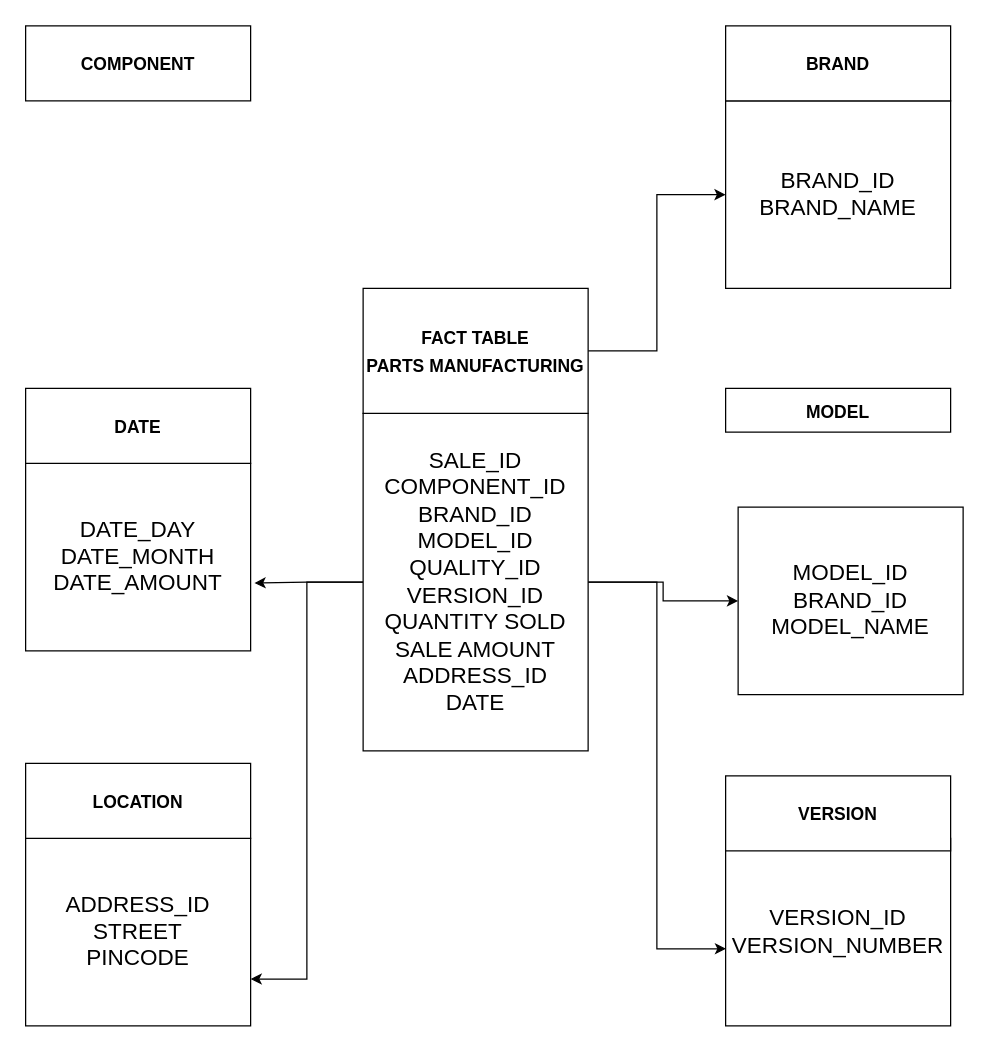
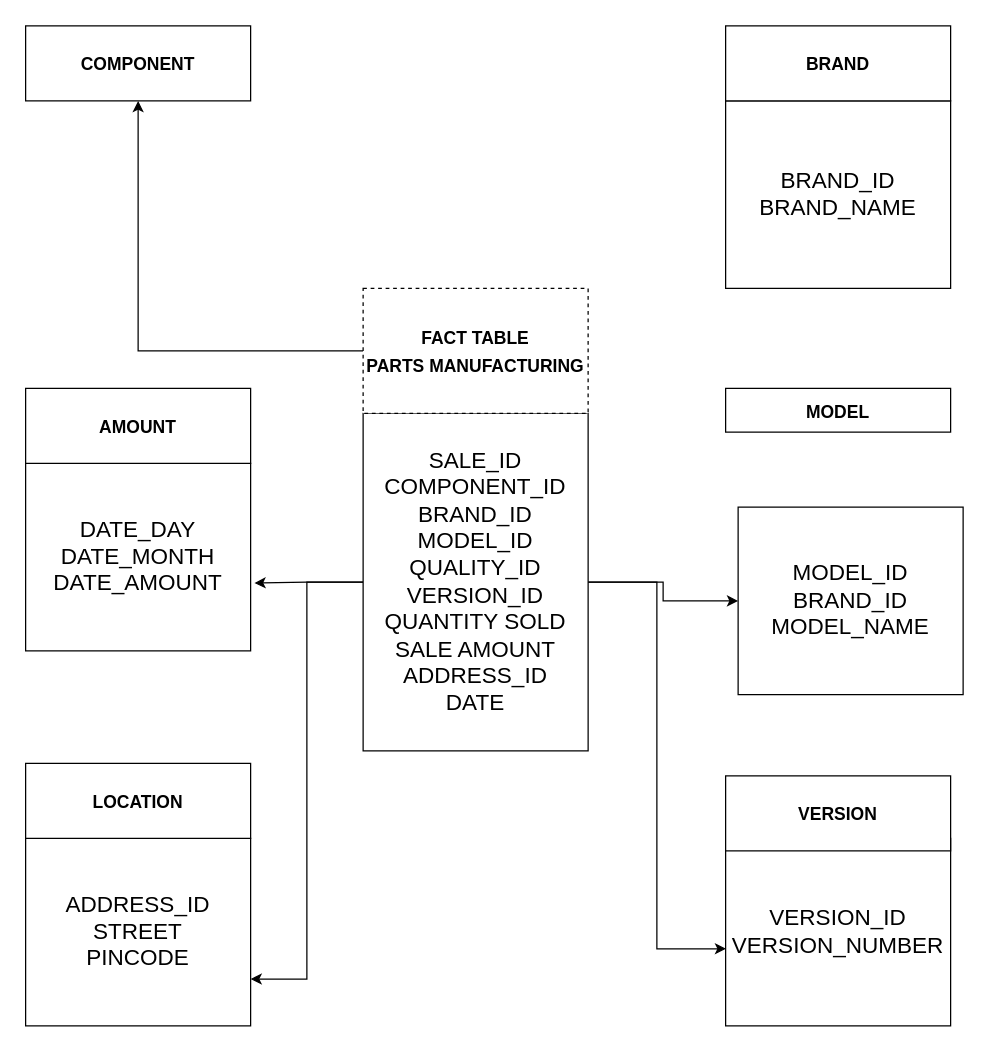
(657, 277) -> (138, 343)
(476, 351) -> (476, 351)
(138, 426) -> (138, 426)
